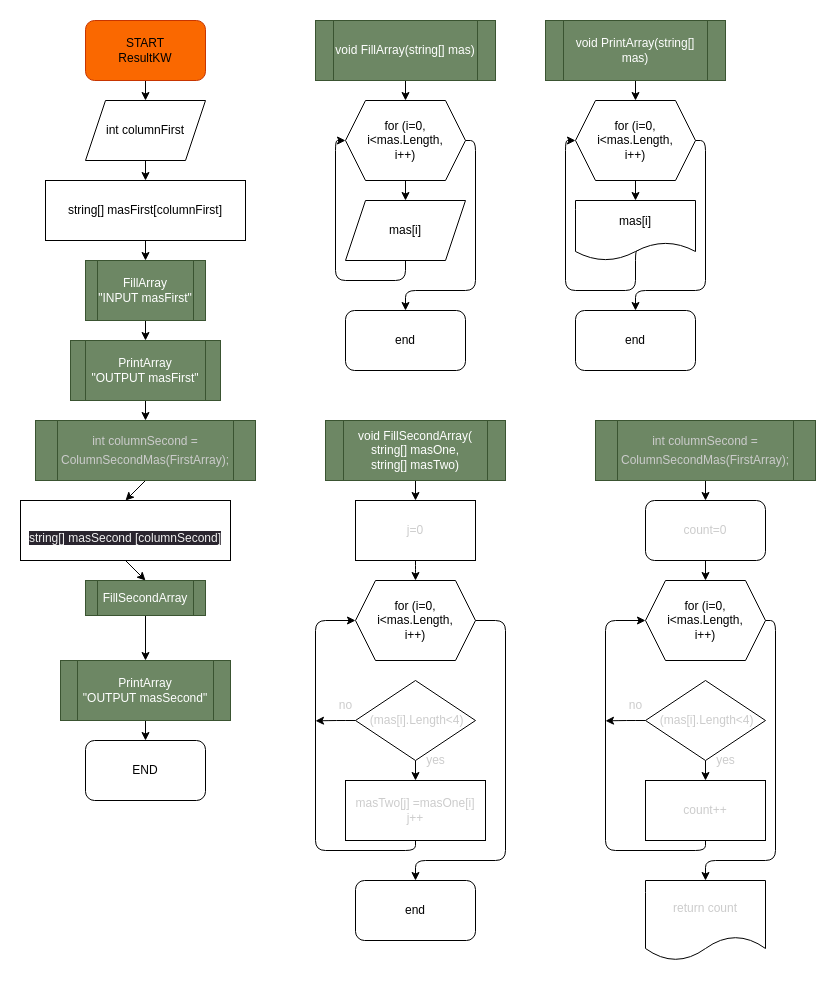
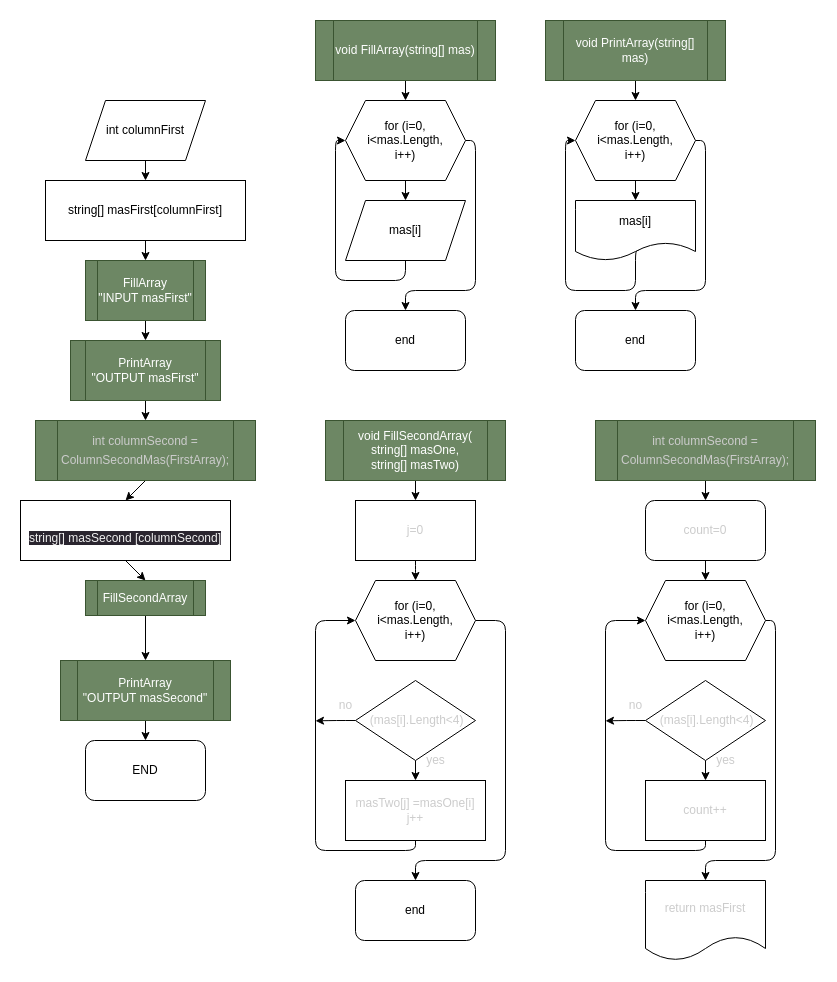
(146, 51) -> none
(146, 87) -> none
(706, 909) -> (706, 909)
